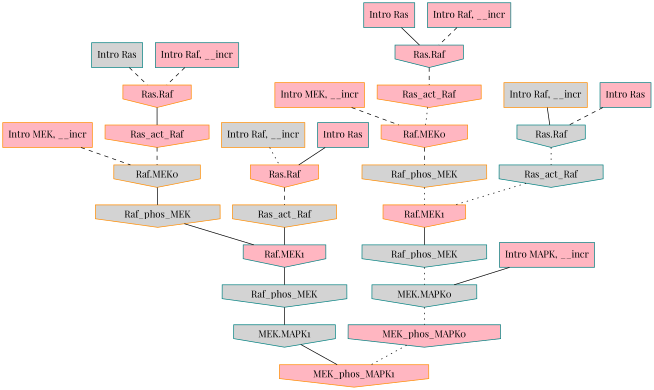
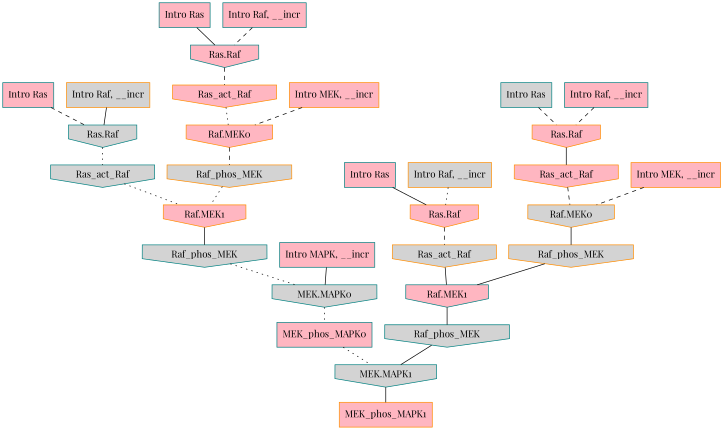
(424, 335) -> (324, 335)
(389, 355) -> (357, 356)
(354, 375) -> (386, 415)
